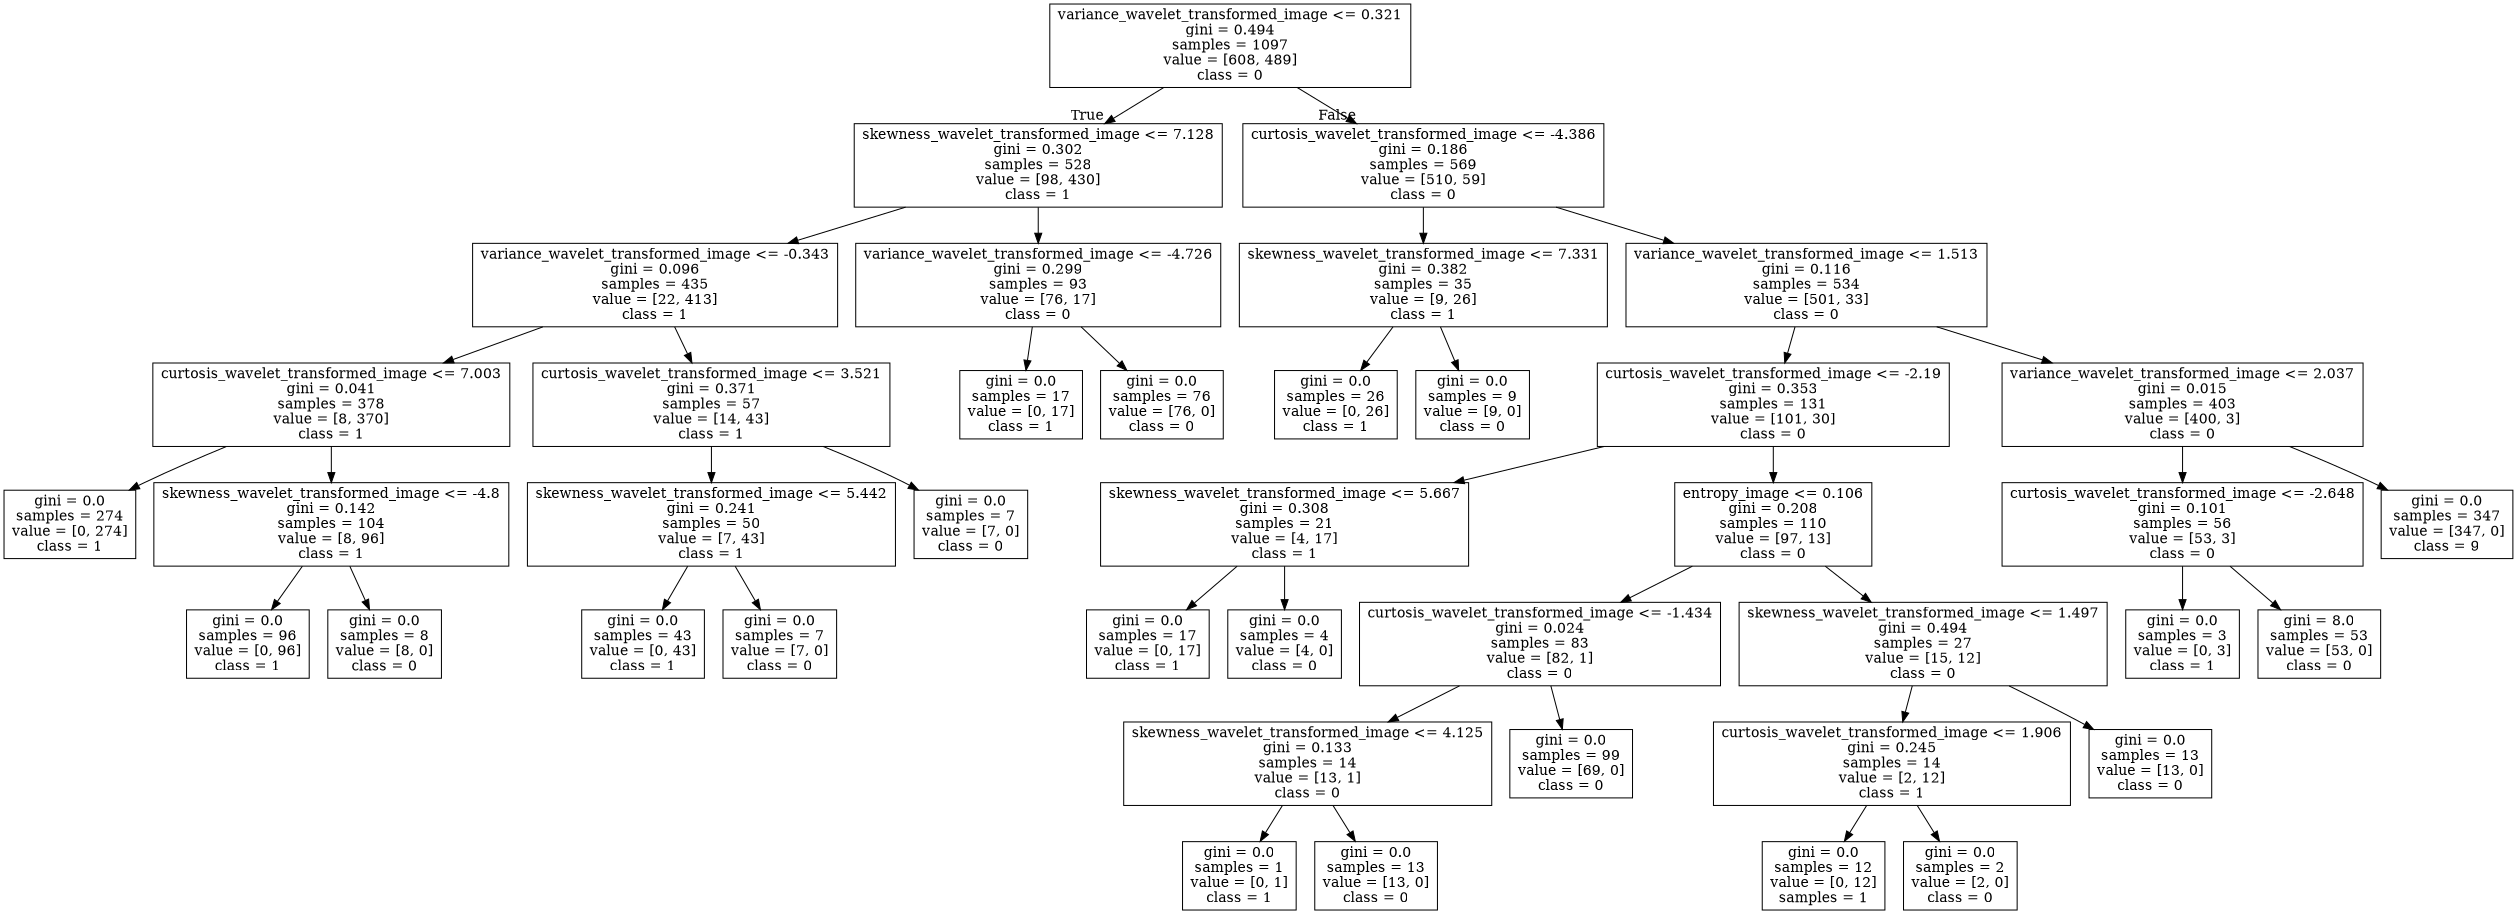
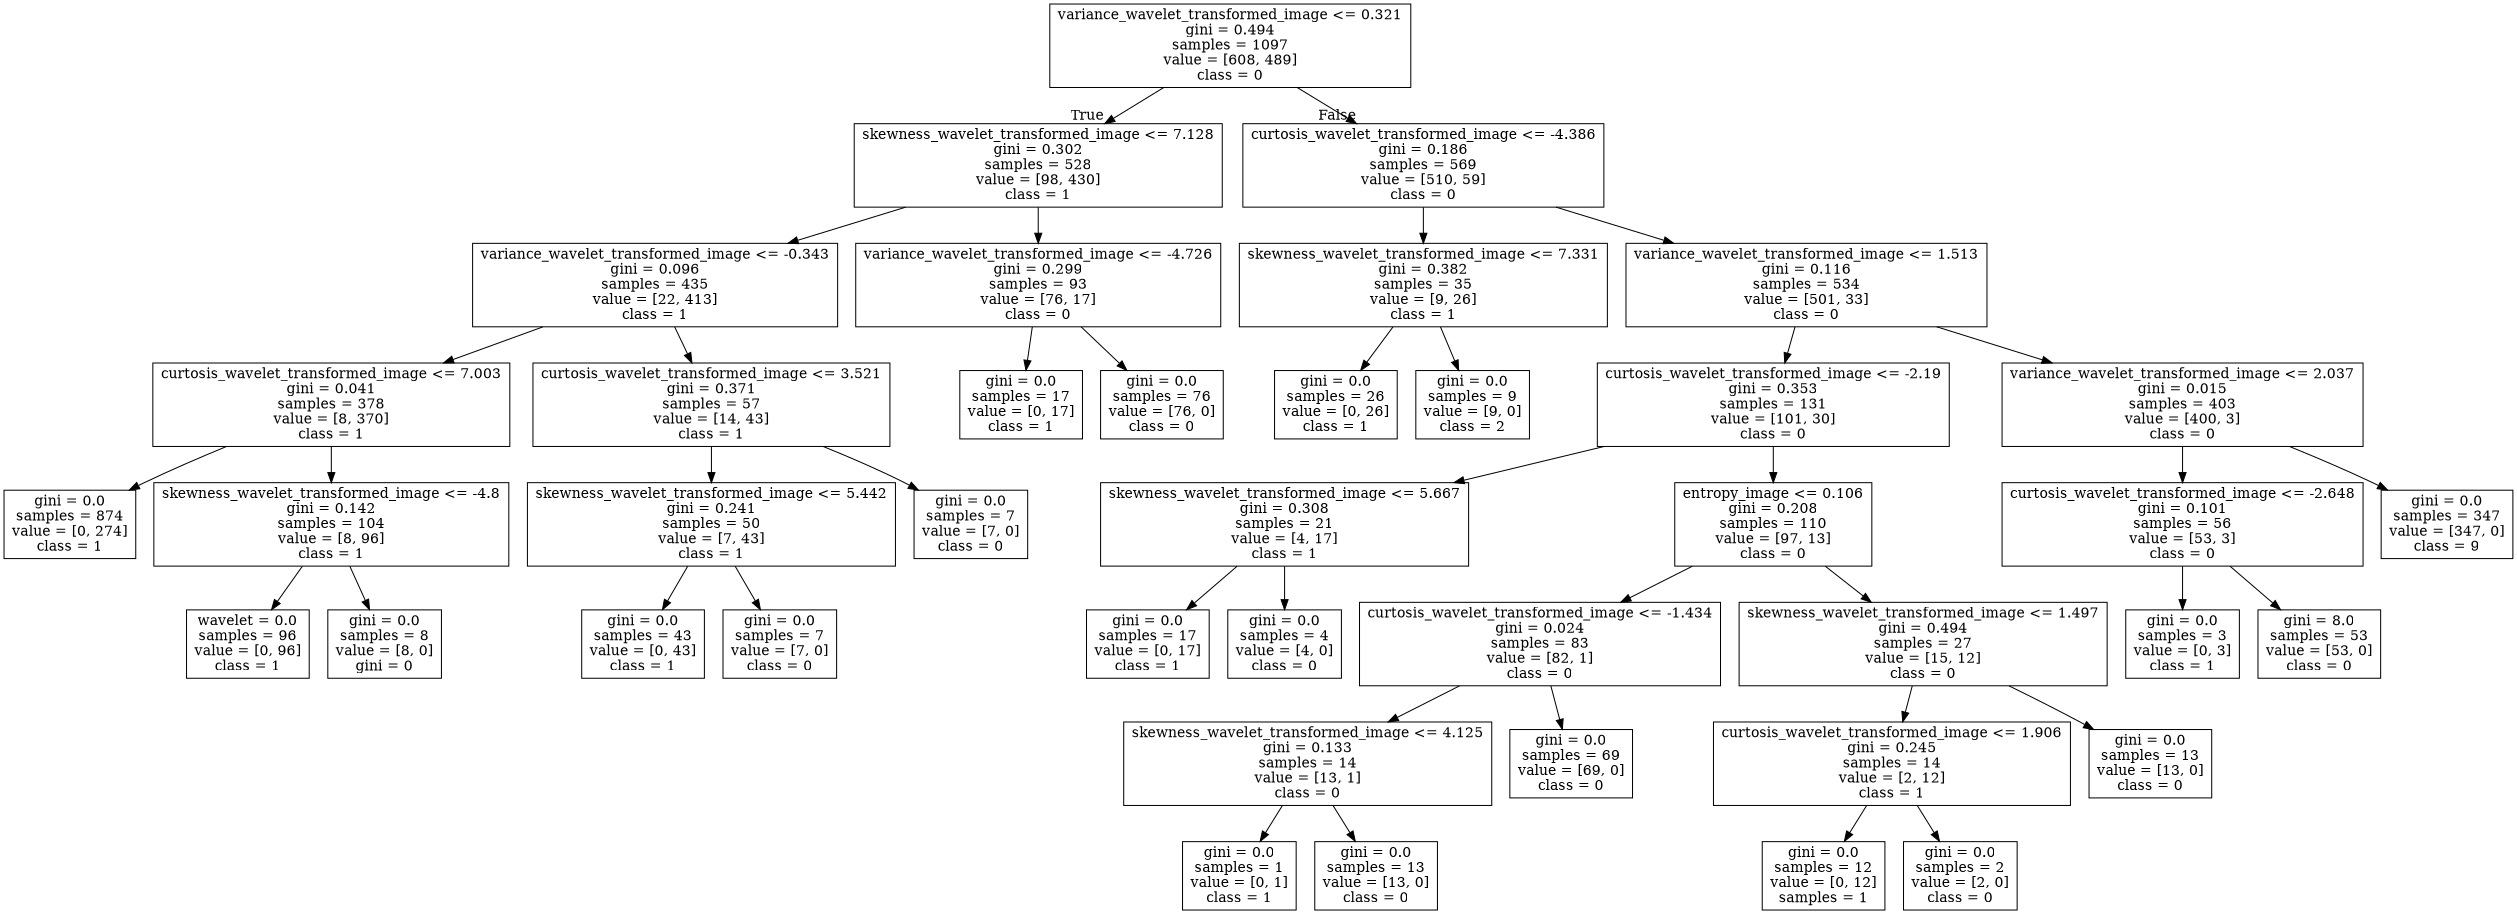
(1473, 405) -> (1473, 405)
(70, 524) -> (70, 524)
(248, 644) -> (248, 644)
(385, 644) -> (385, 644)
(1571, 764) -> (1571, 764)
